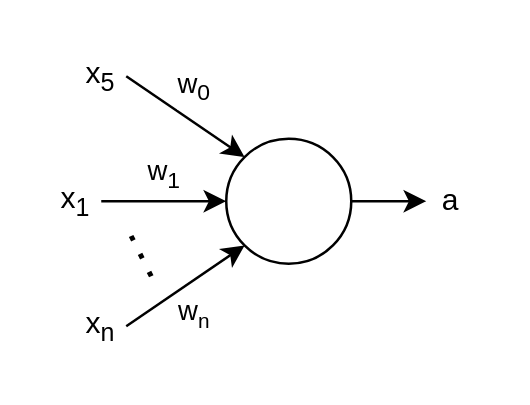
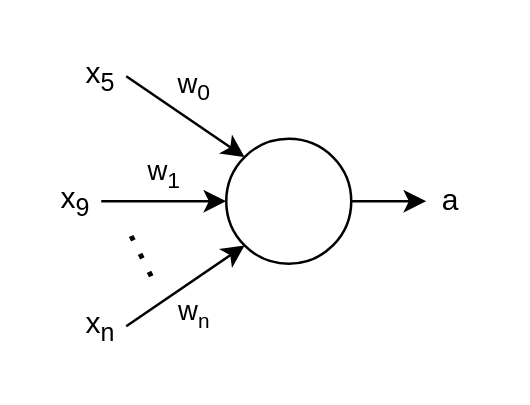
(76, 201) -> (76, 201)
